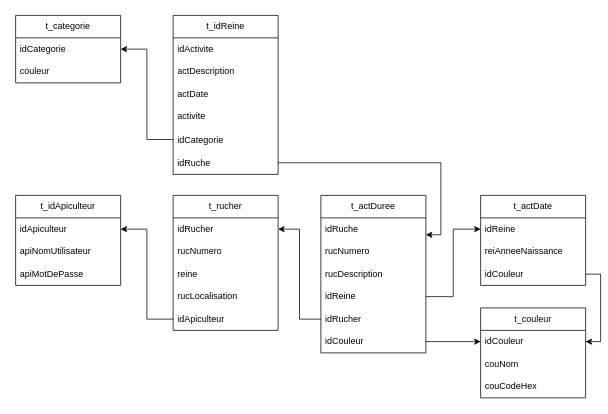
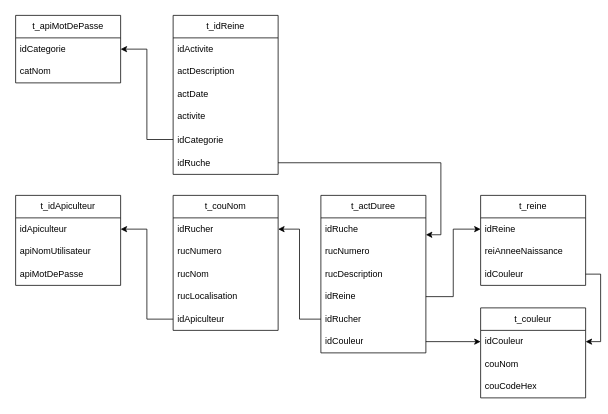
(68, 27) -> (68, 27)
(36, 72) -> (35, 72)
(225, 207) -> (225, 207)
(533, 207) -> (533, 207)
(189, 274) -> (192, 274)
